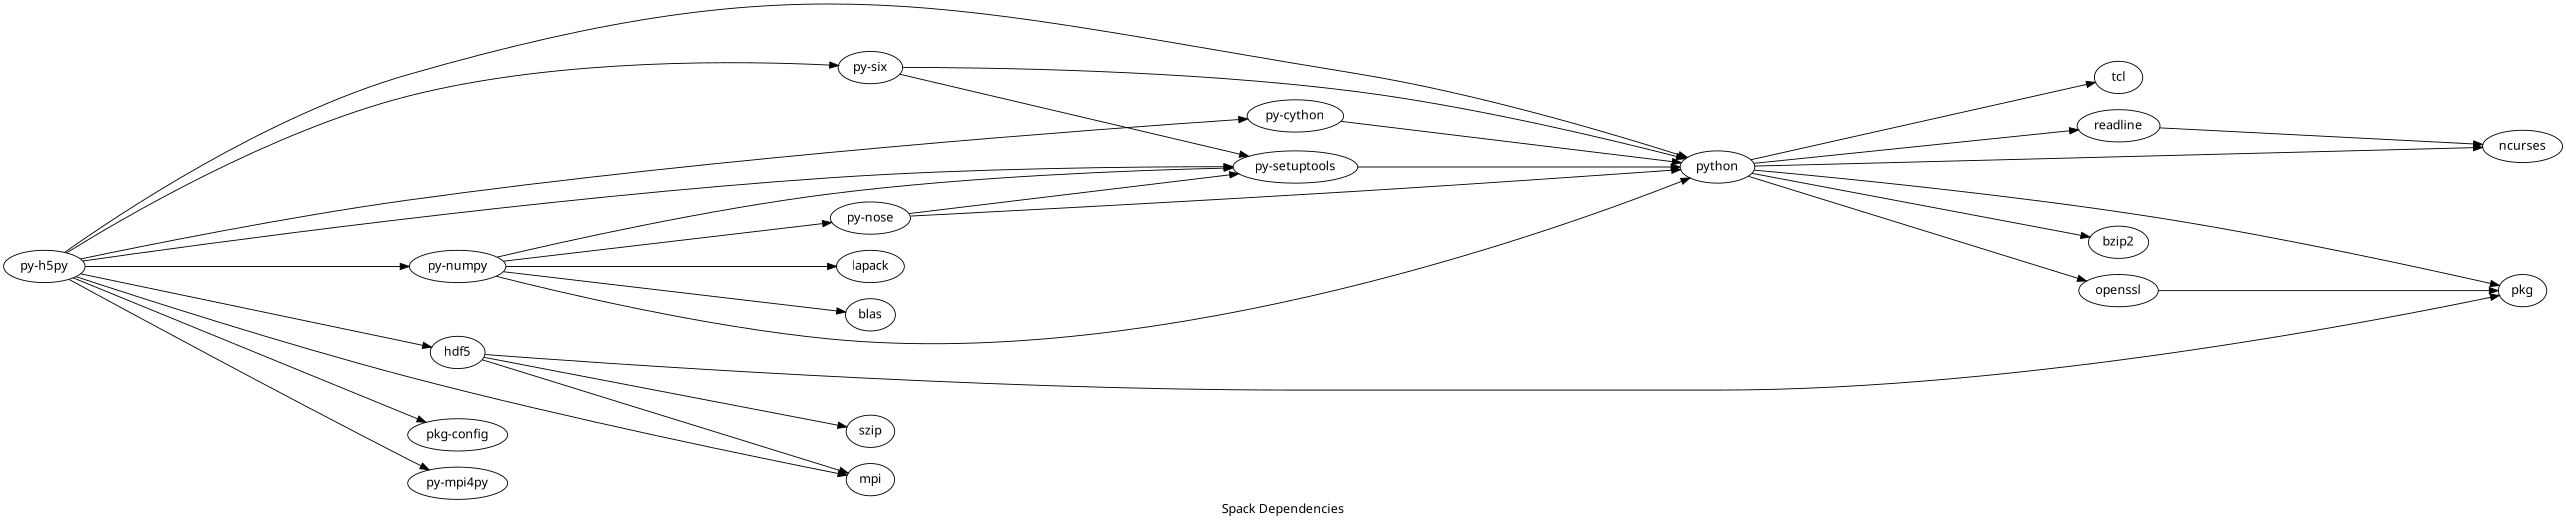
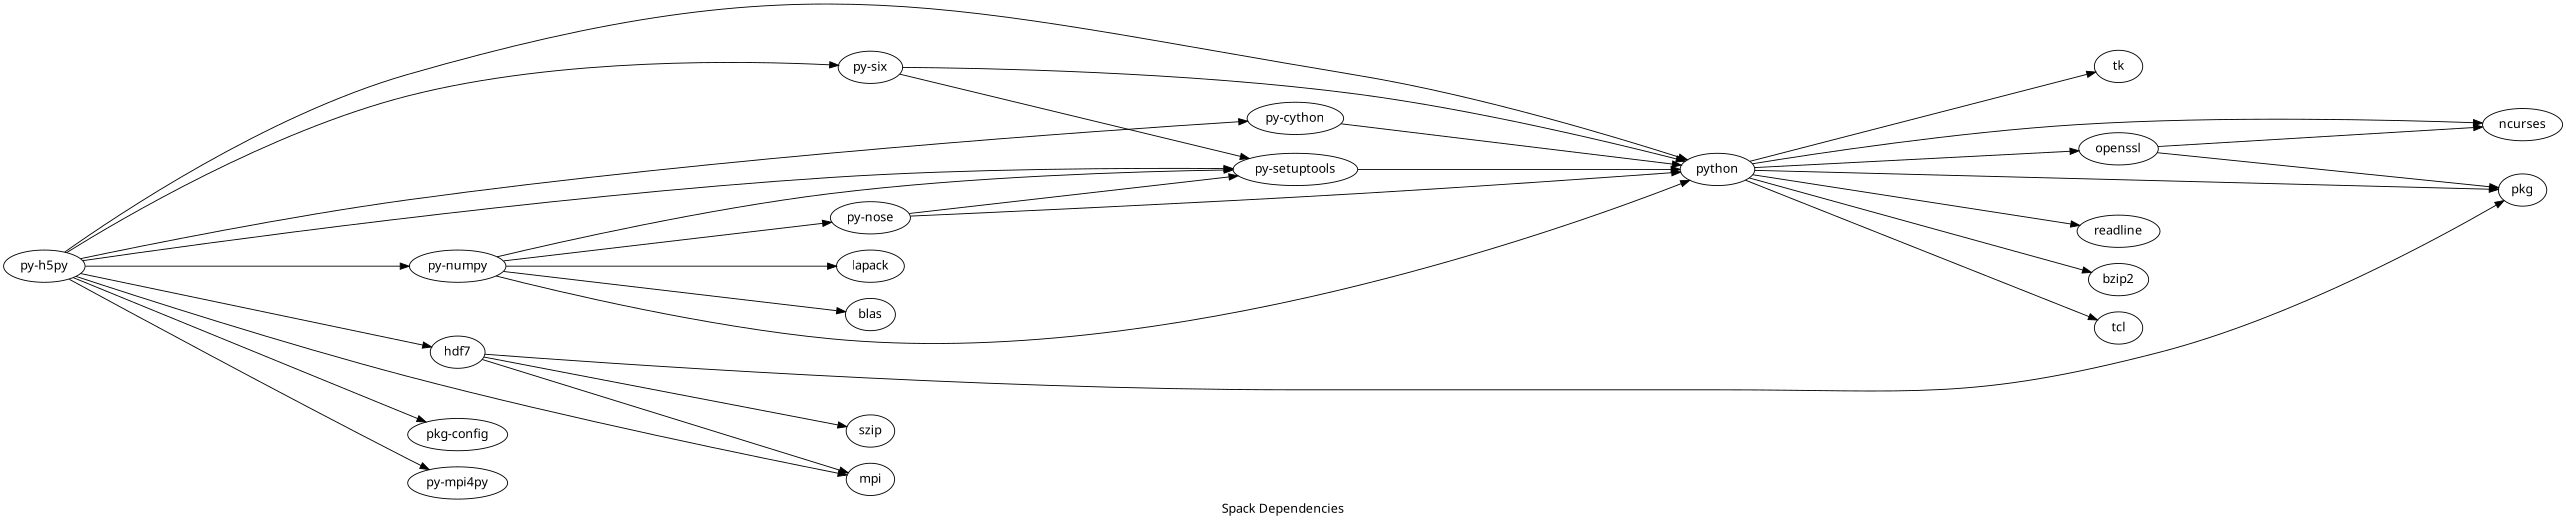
none -> (2119, 66)
(2317, 136) -> (2316, 137)
(458, 352) -> (458, 352)
